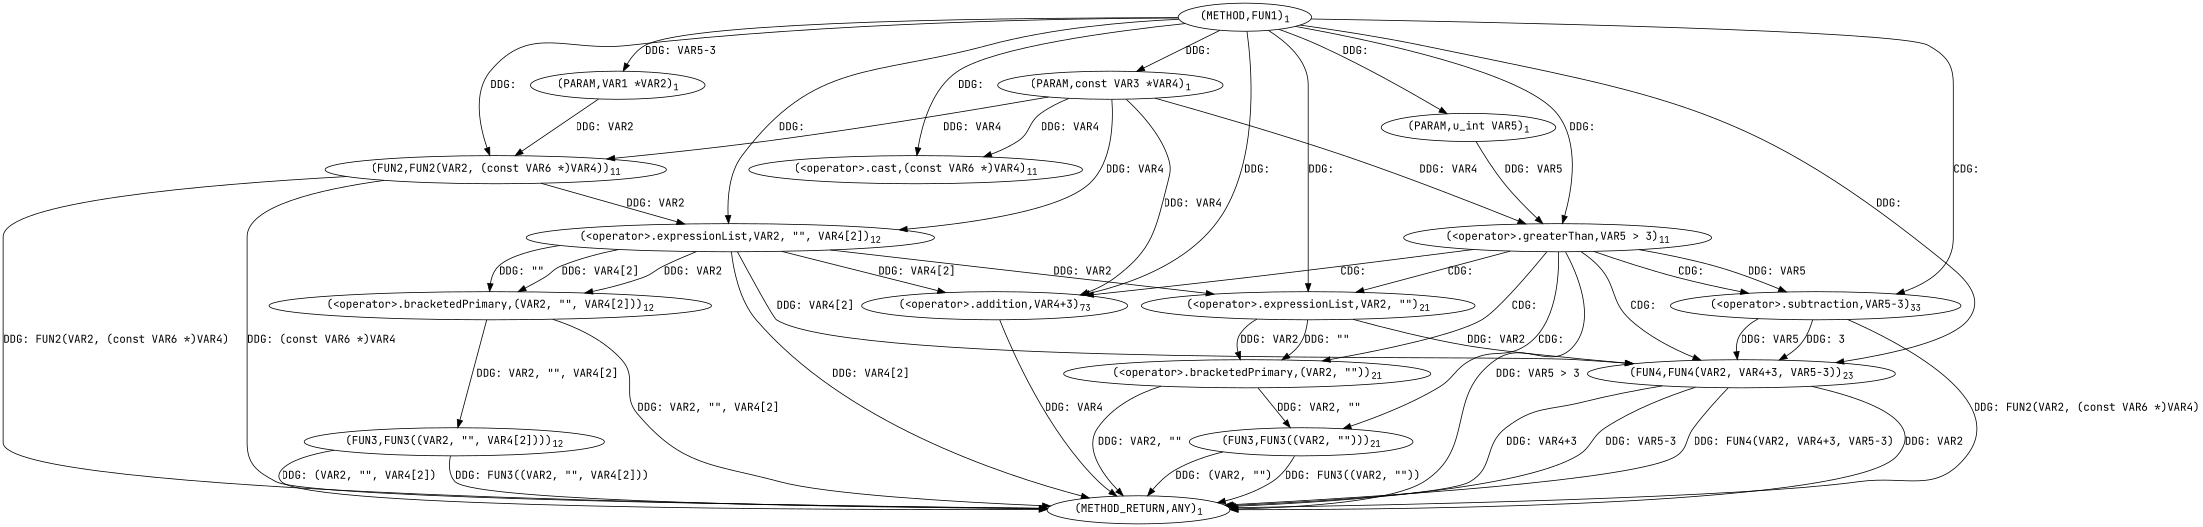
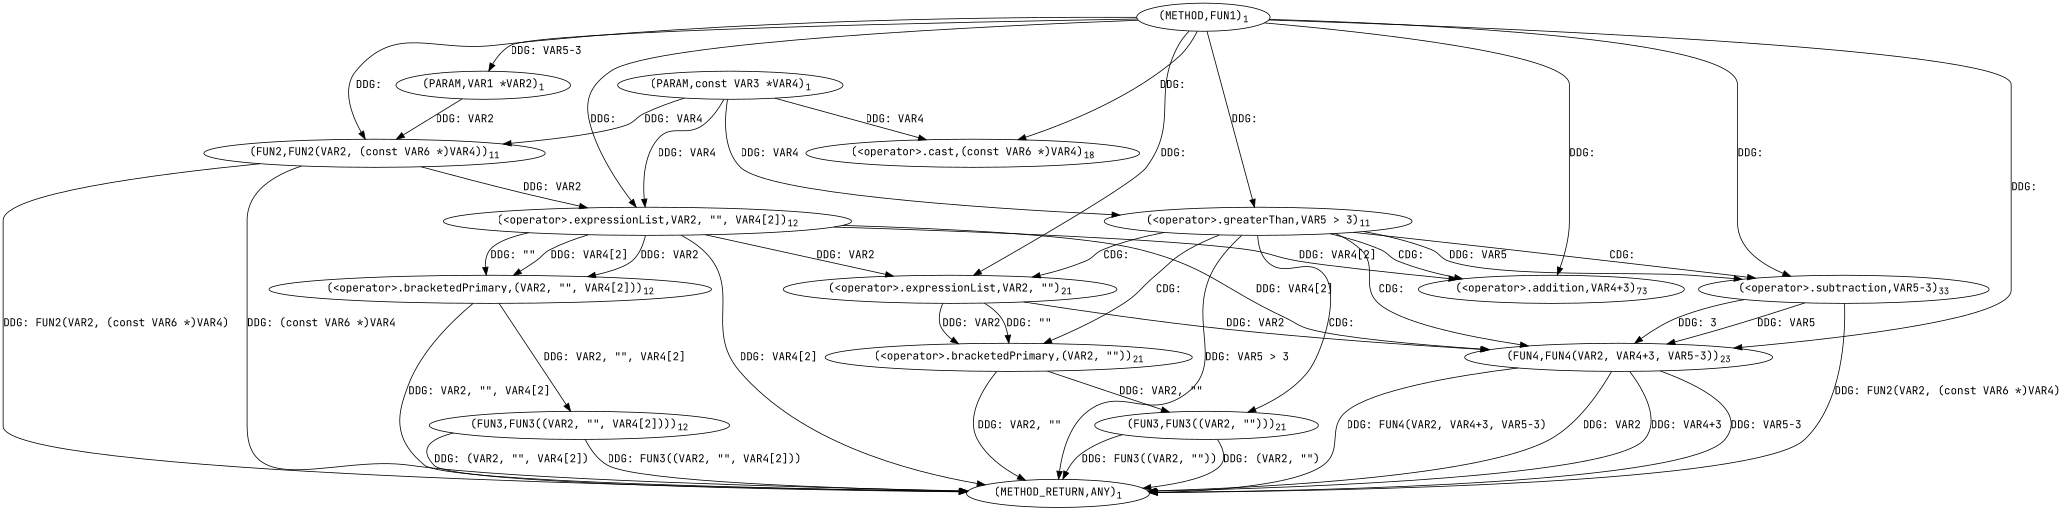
(1182, 49) -> none
(1468, 127) -> none
(1032, 169) -> (1089, 152)
(1970, 170) -> (1754, 153)
(1162, 204) -> none
(1045, 412) -> none
